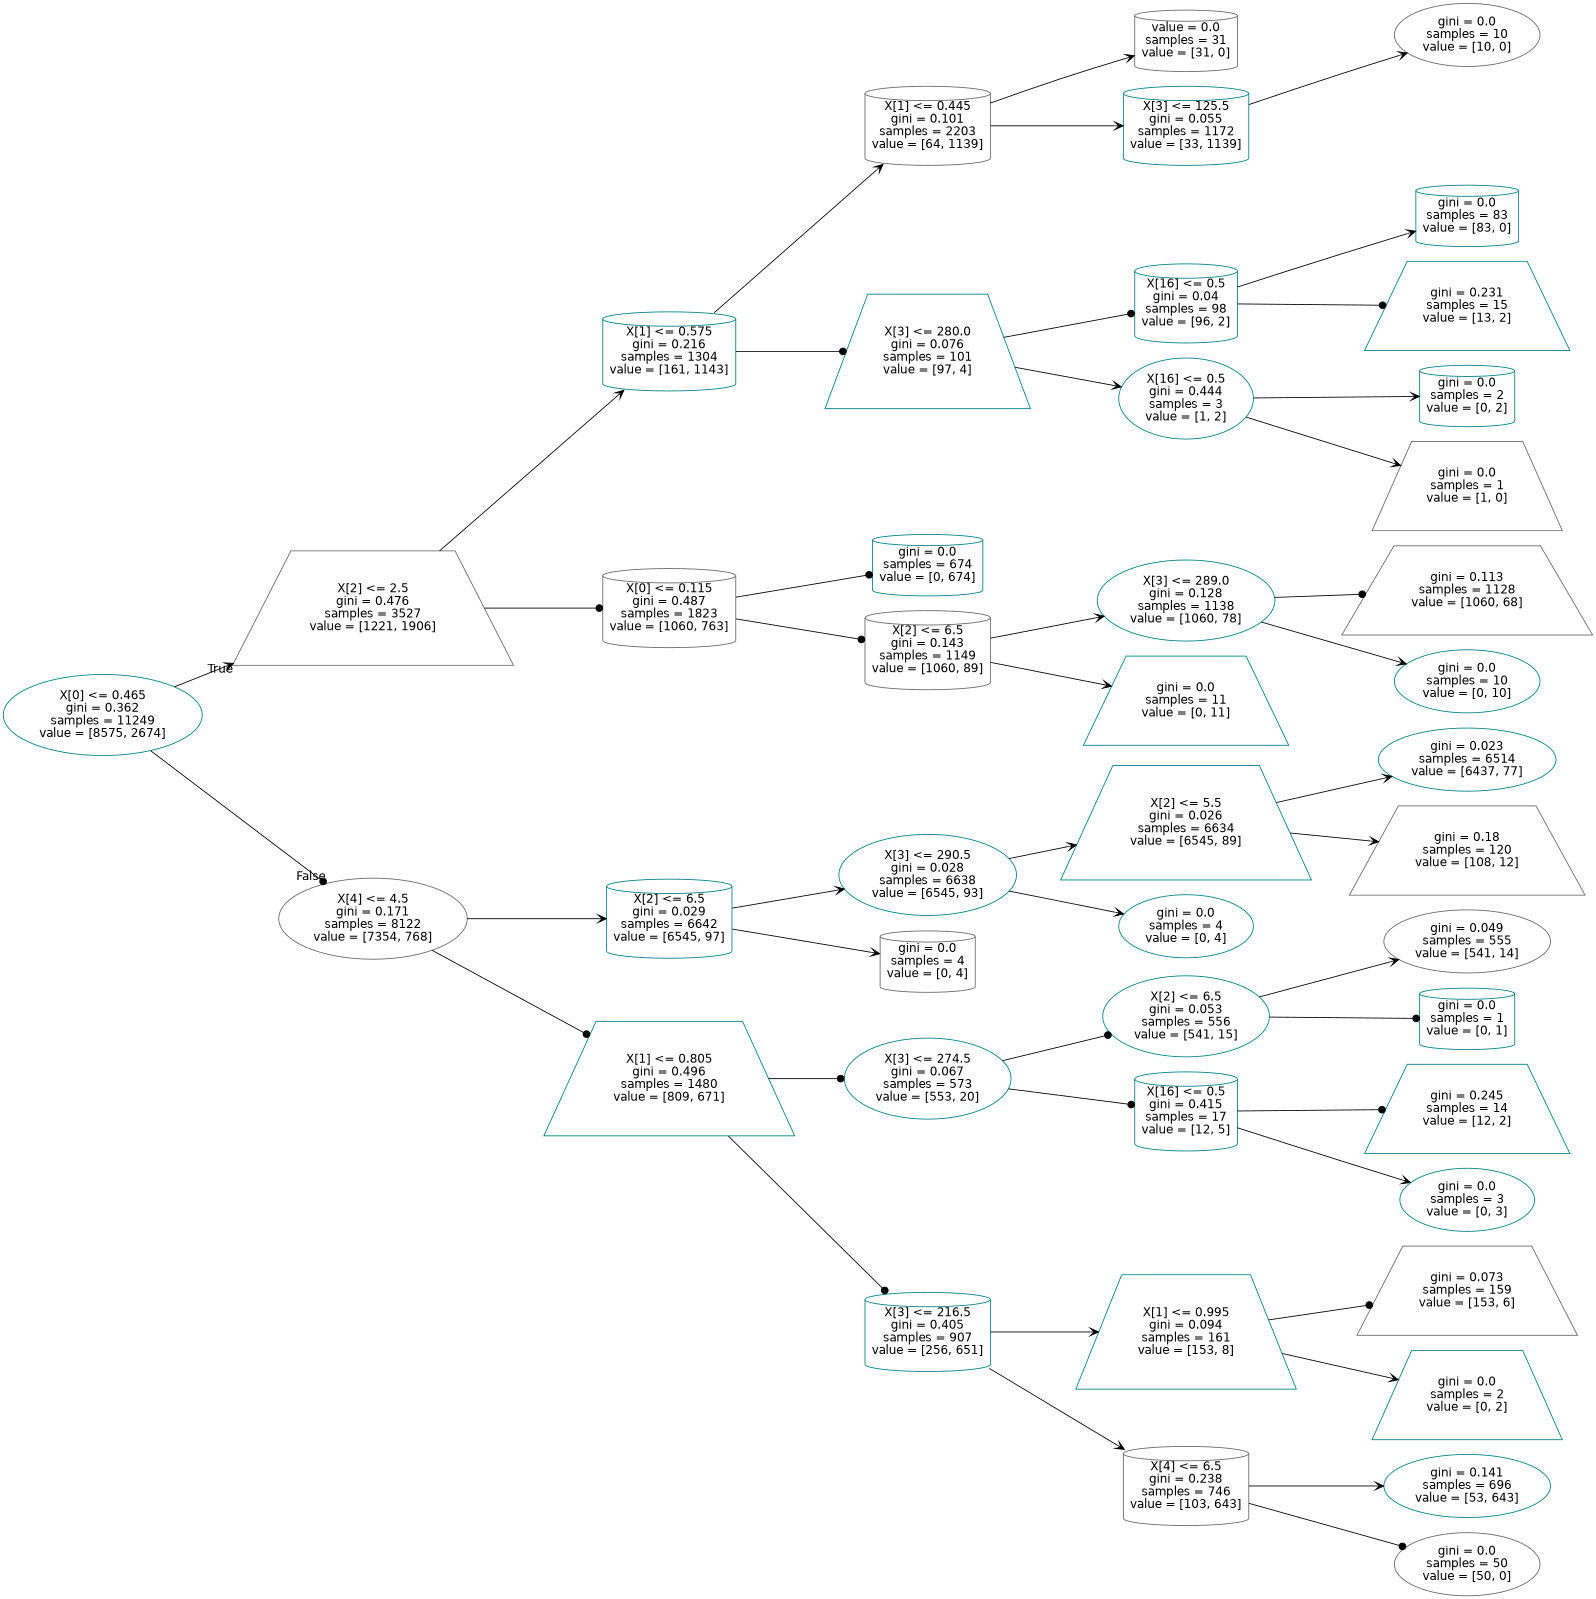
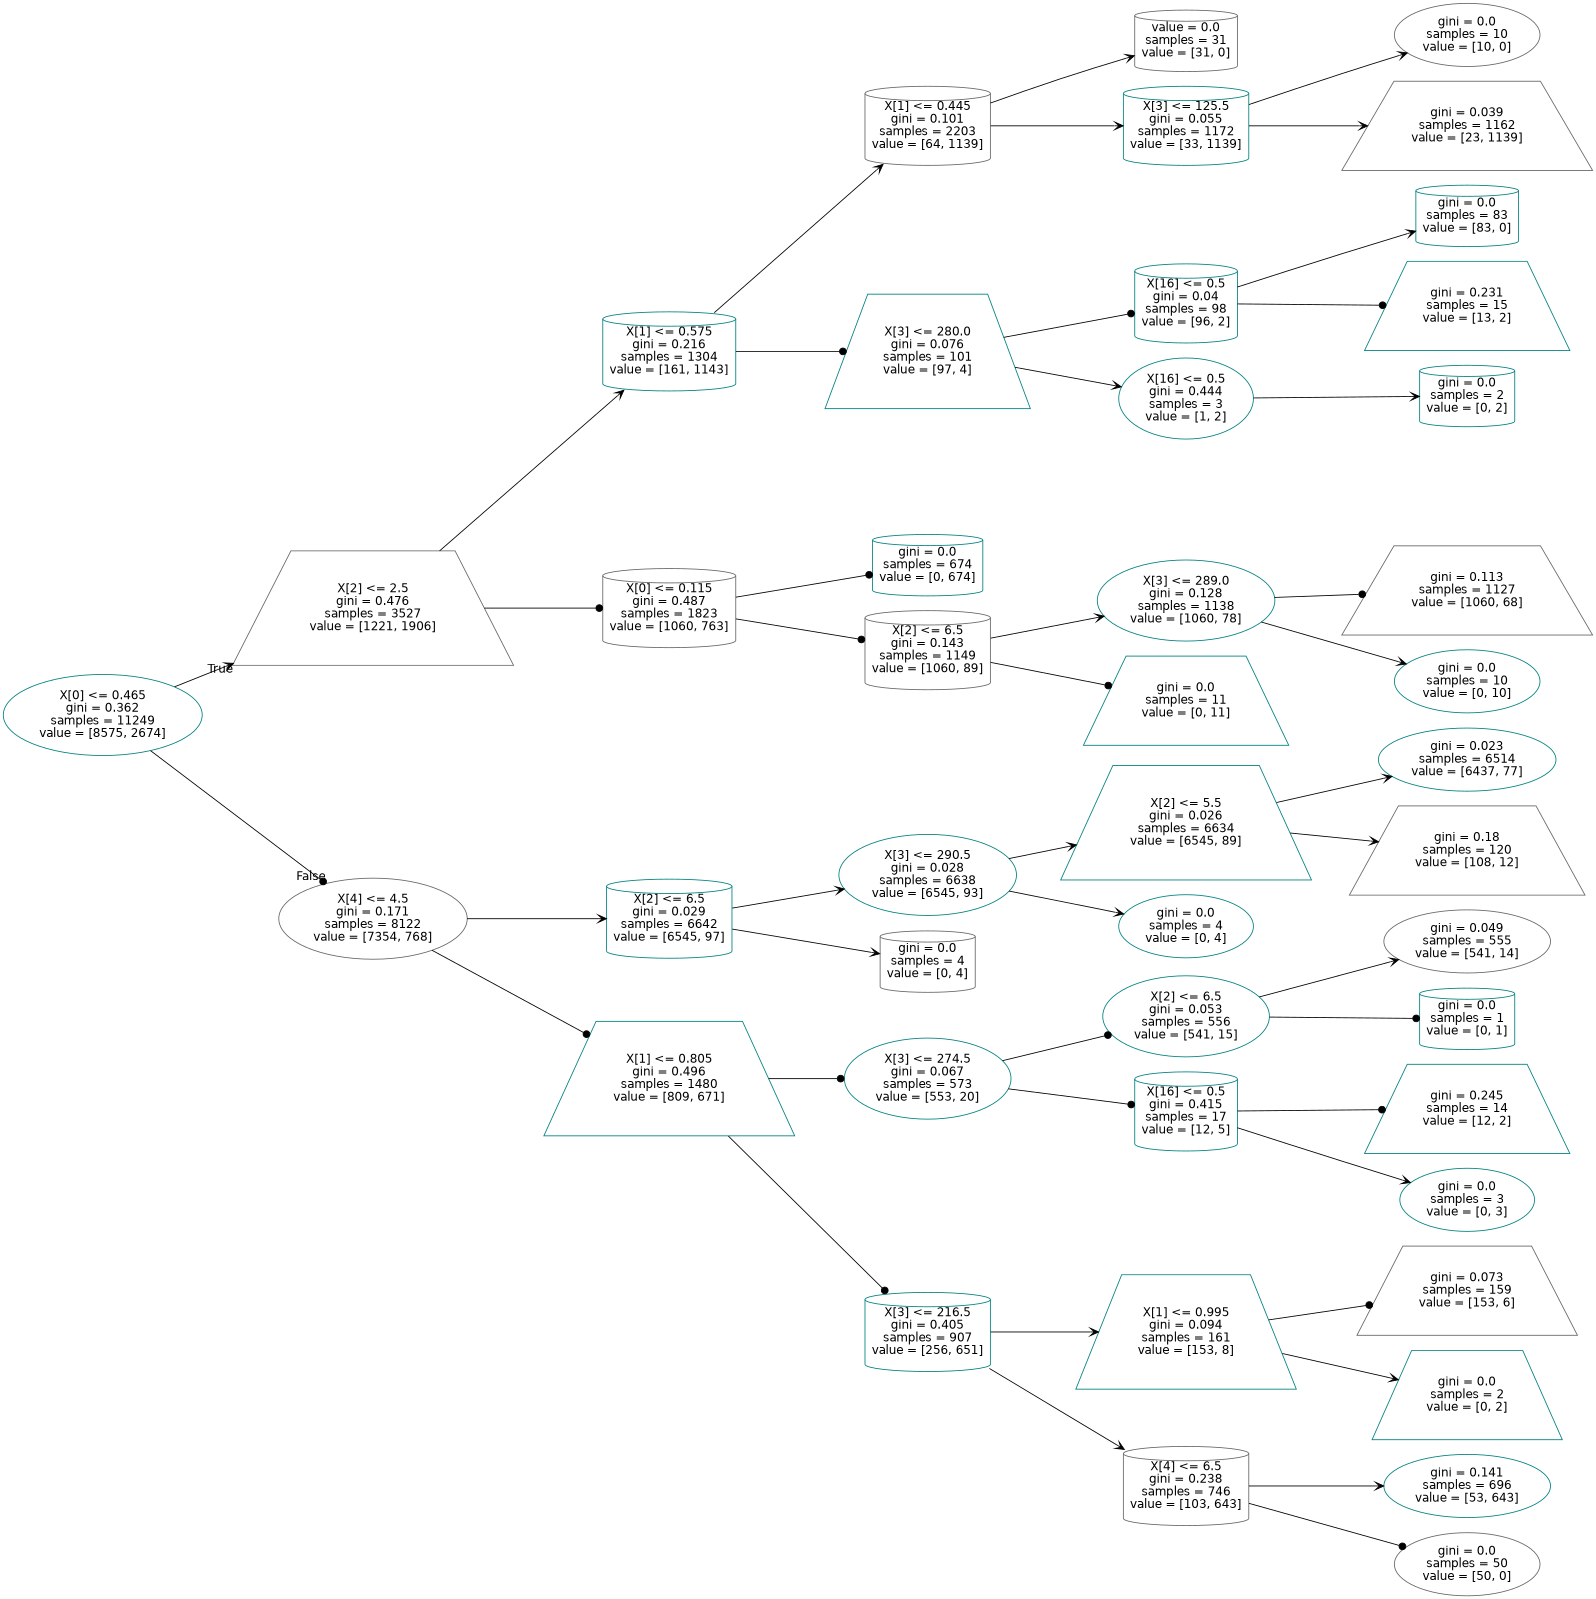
none -> (1467, 126)
(1467, 486) -> none
(1467, 590) -> (1467, 590)
(1048, 674) -> (1048, 674)
